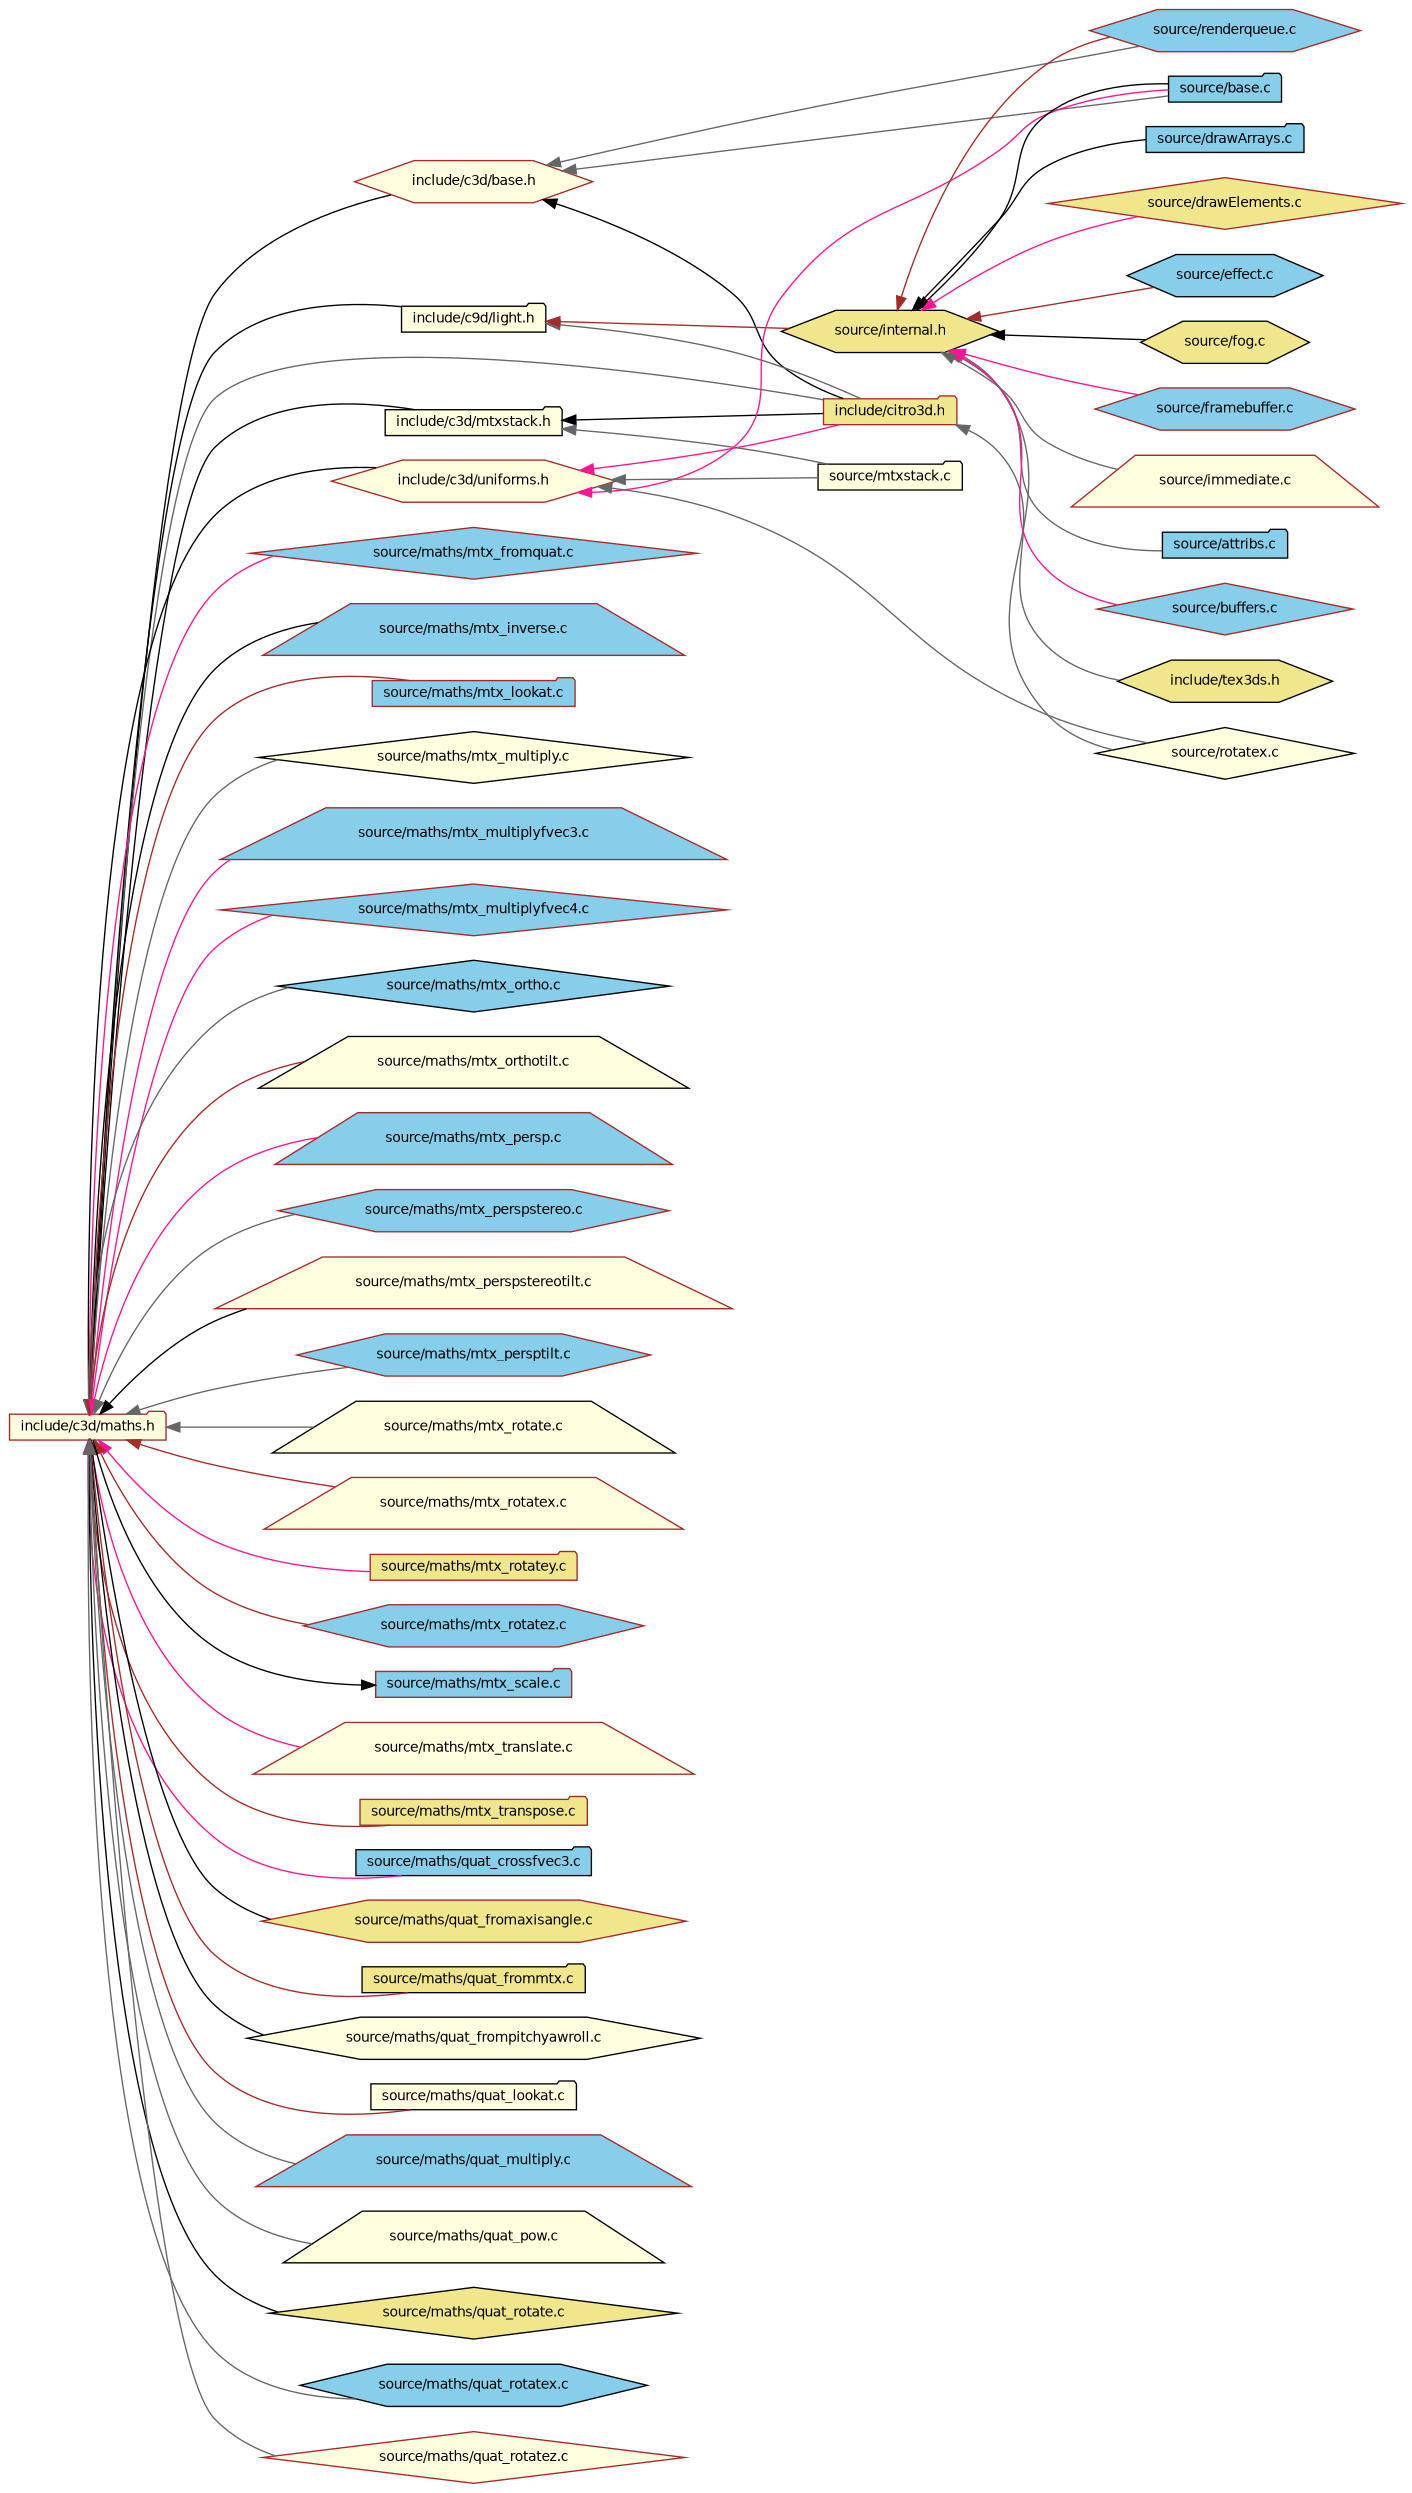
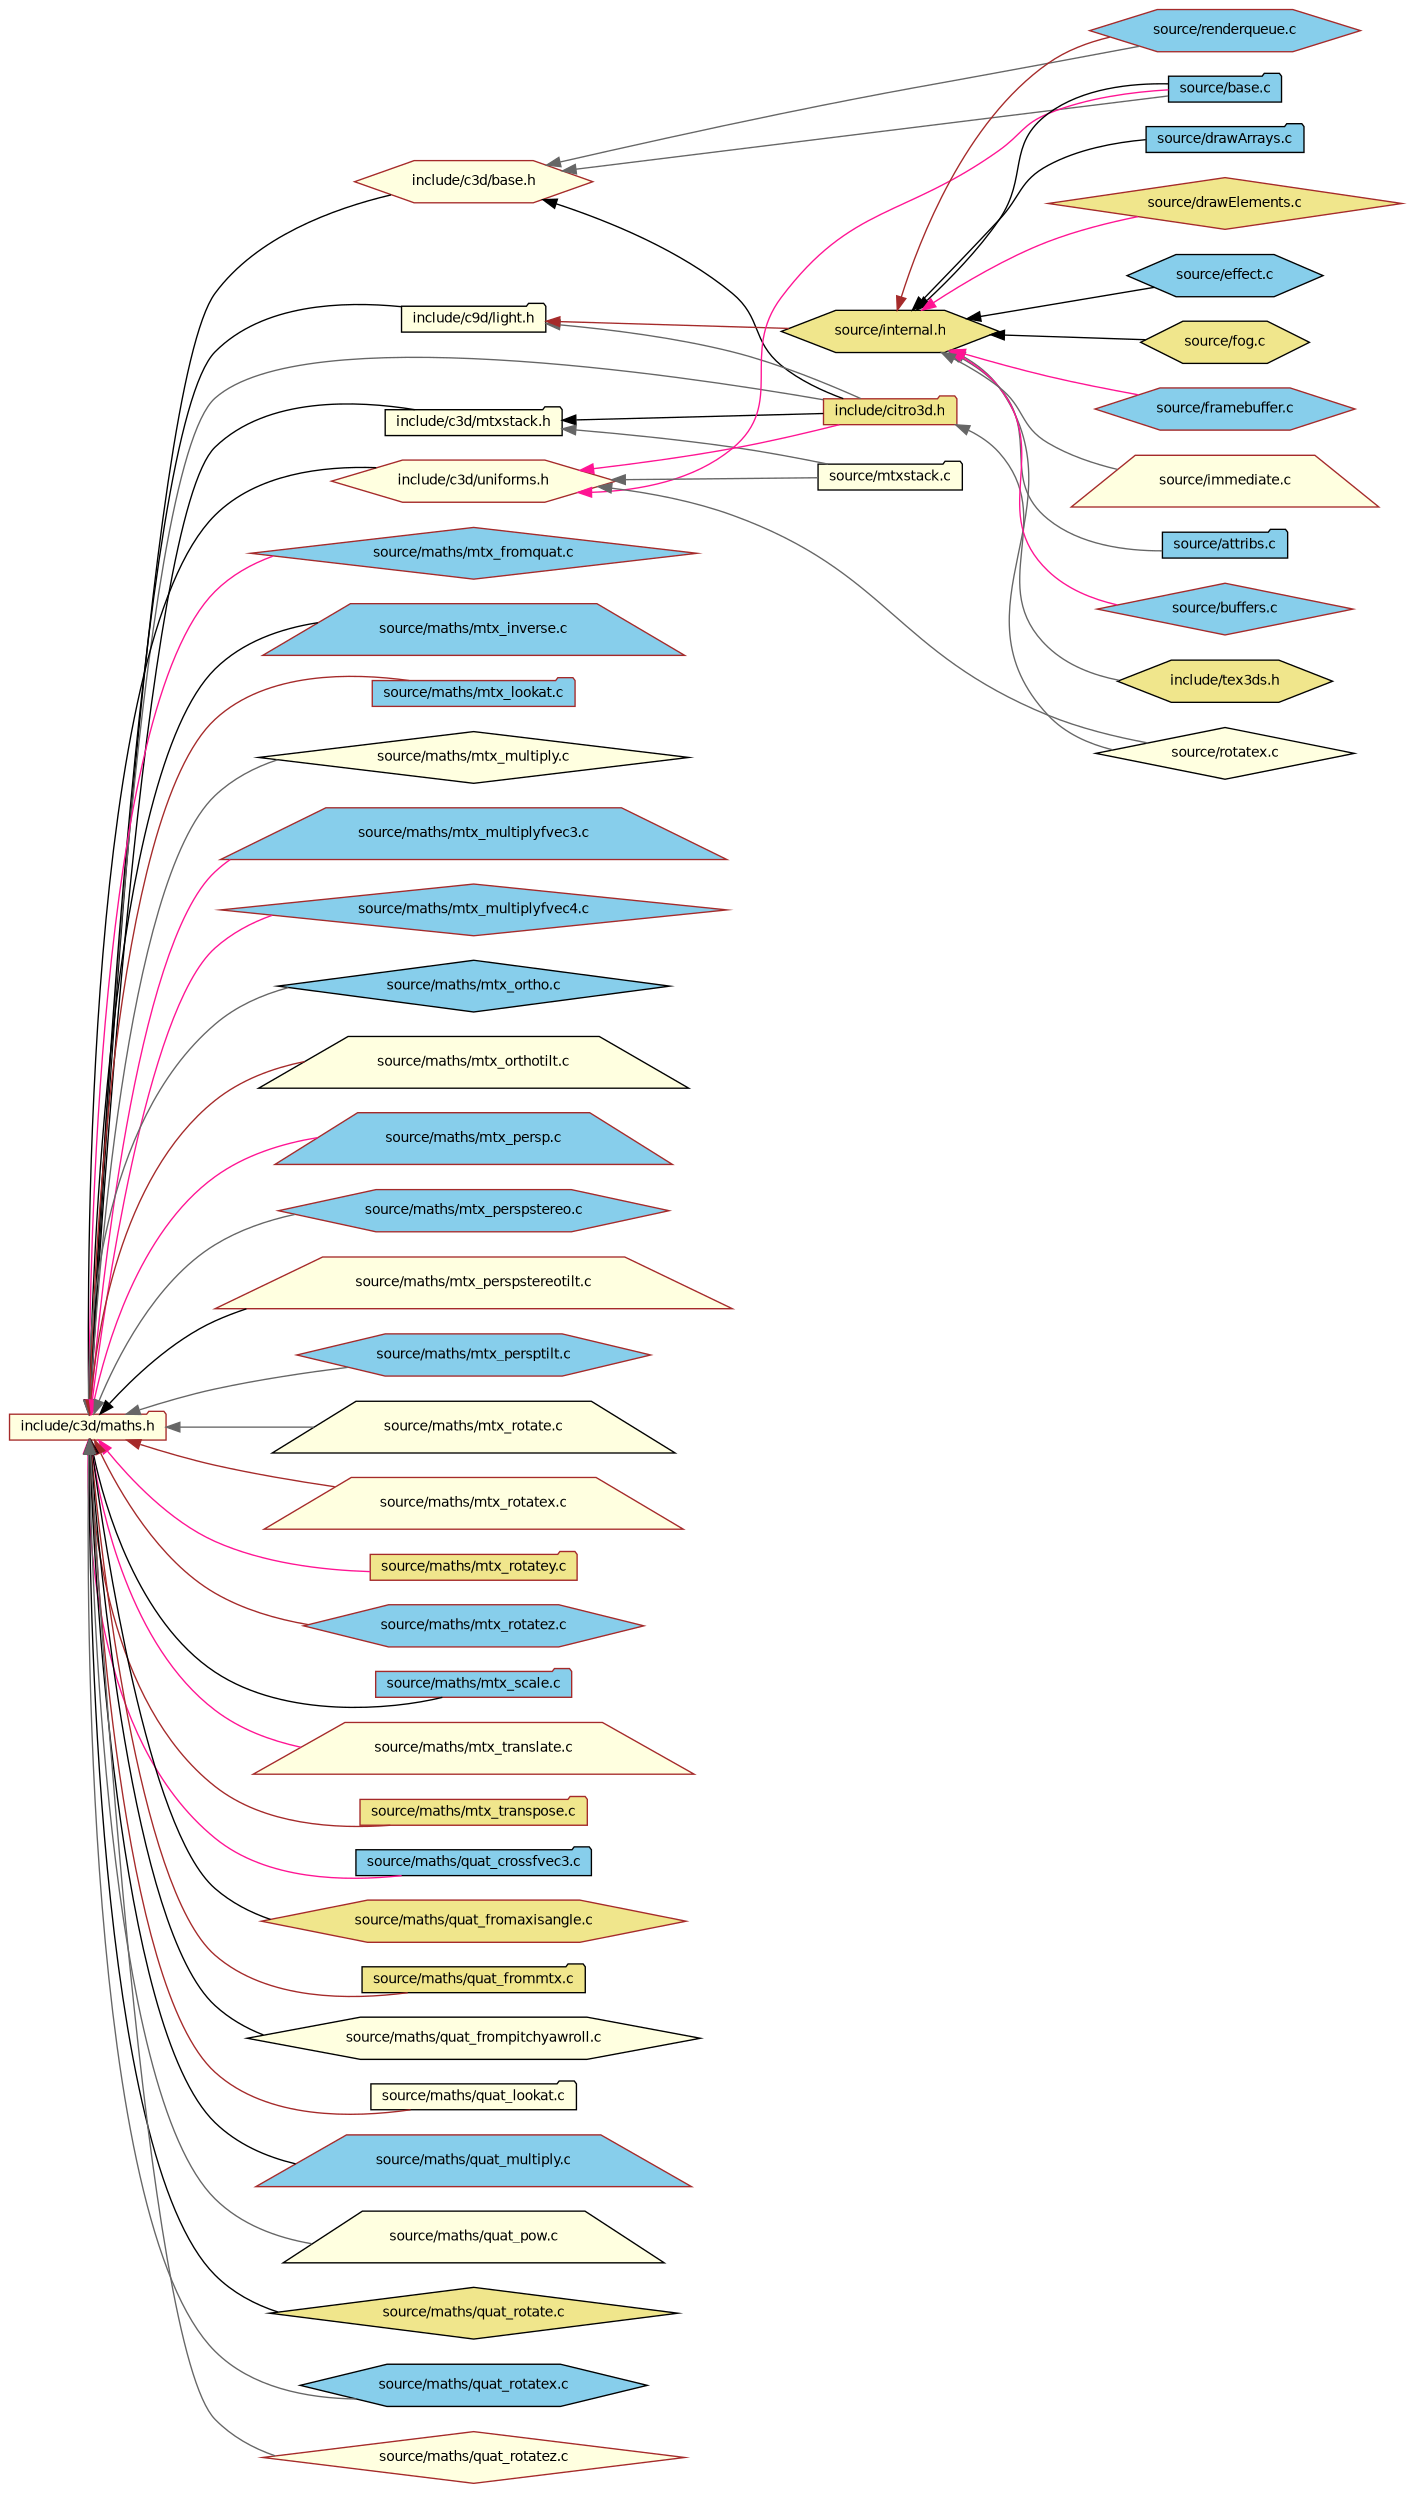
(1067, 302) -> (1067, 302)
(180, 1617) -> (207, 1665)
(133, 1900) -> (133, 1900)
